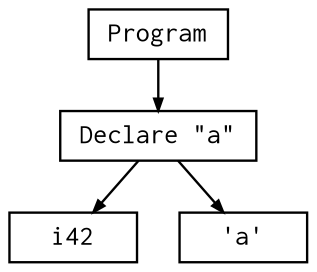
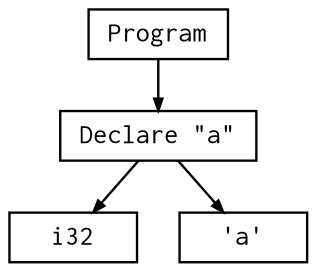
(73, 237) -> (73, 237)
